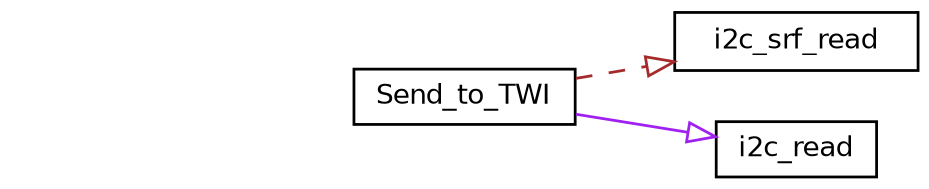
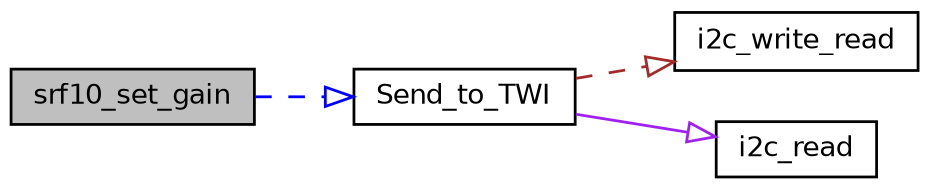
(796, 41) -> (796, 41)
none -> (133, 97)
